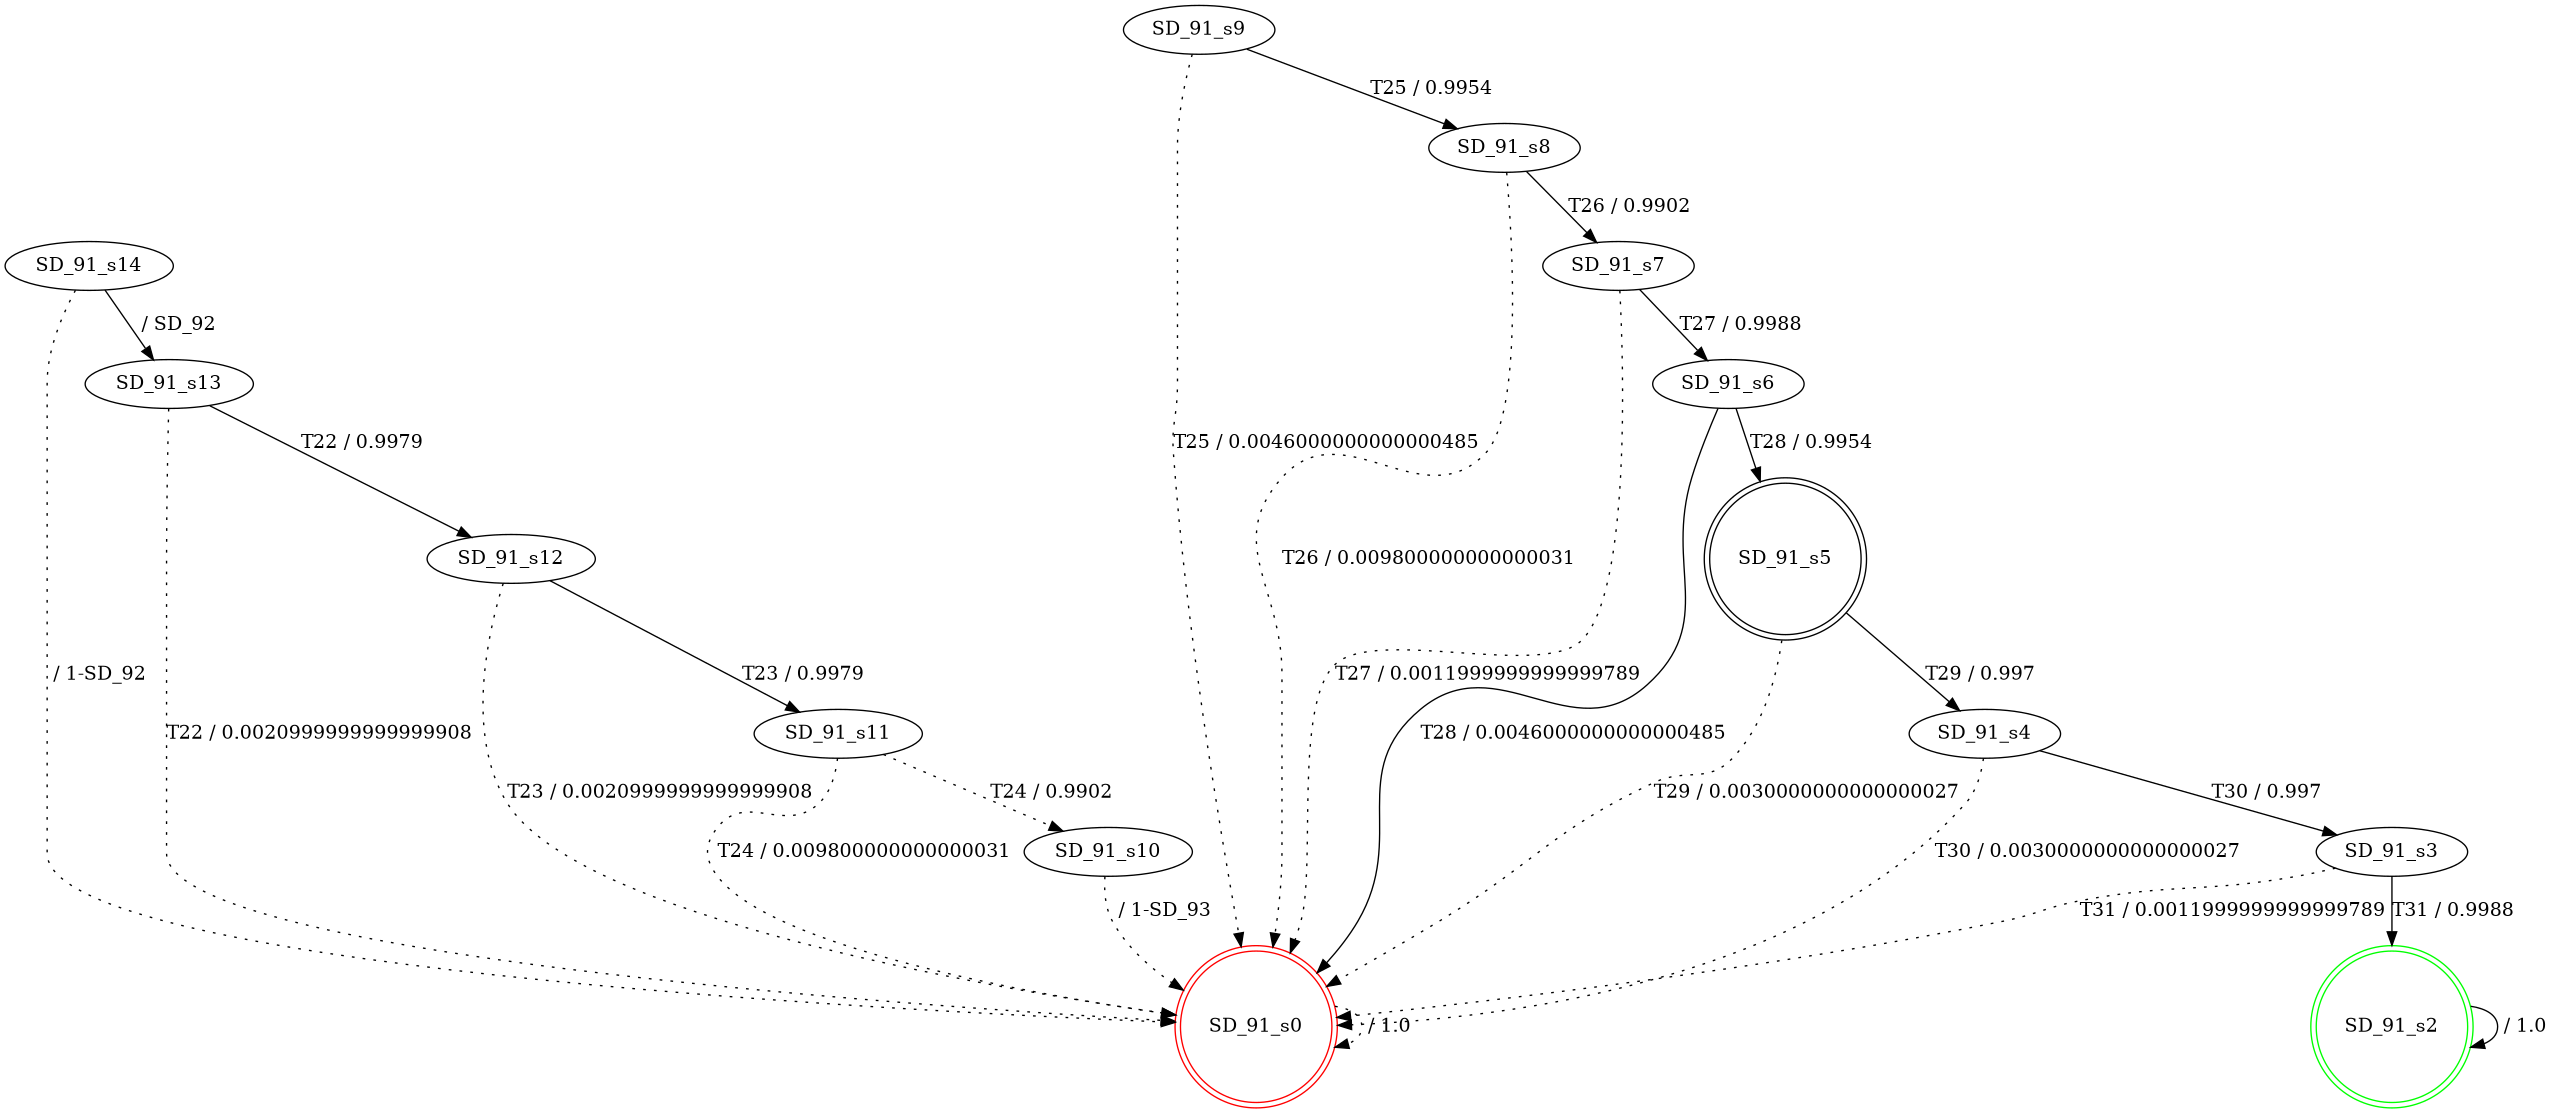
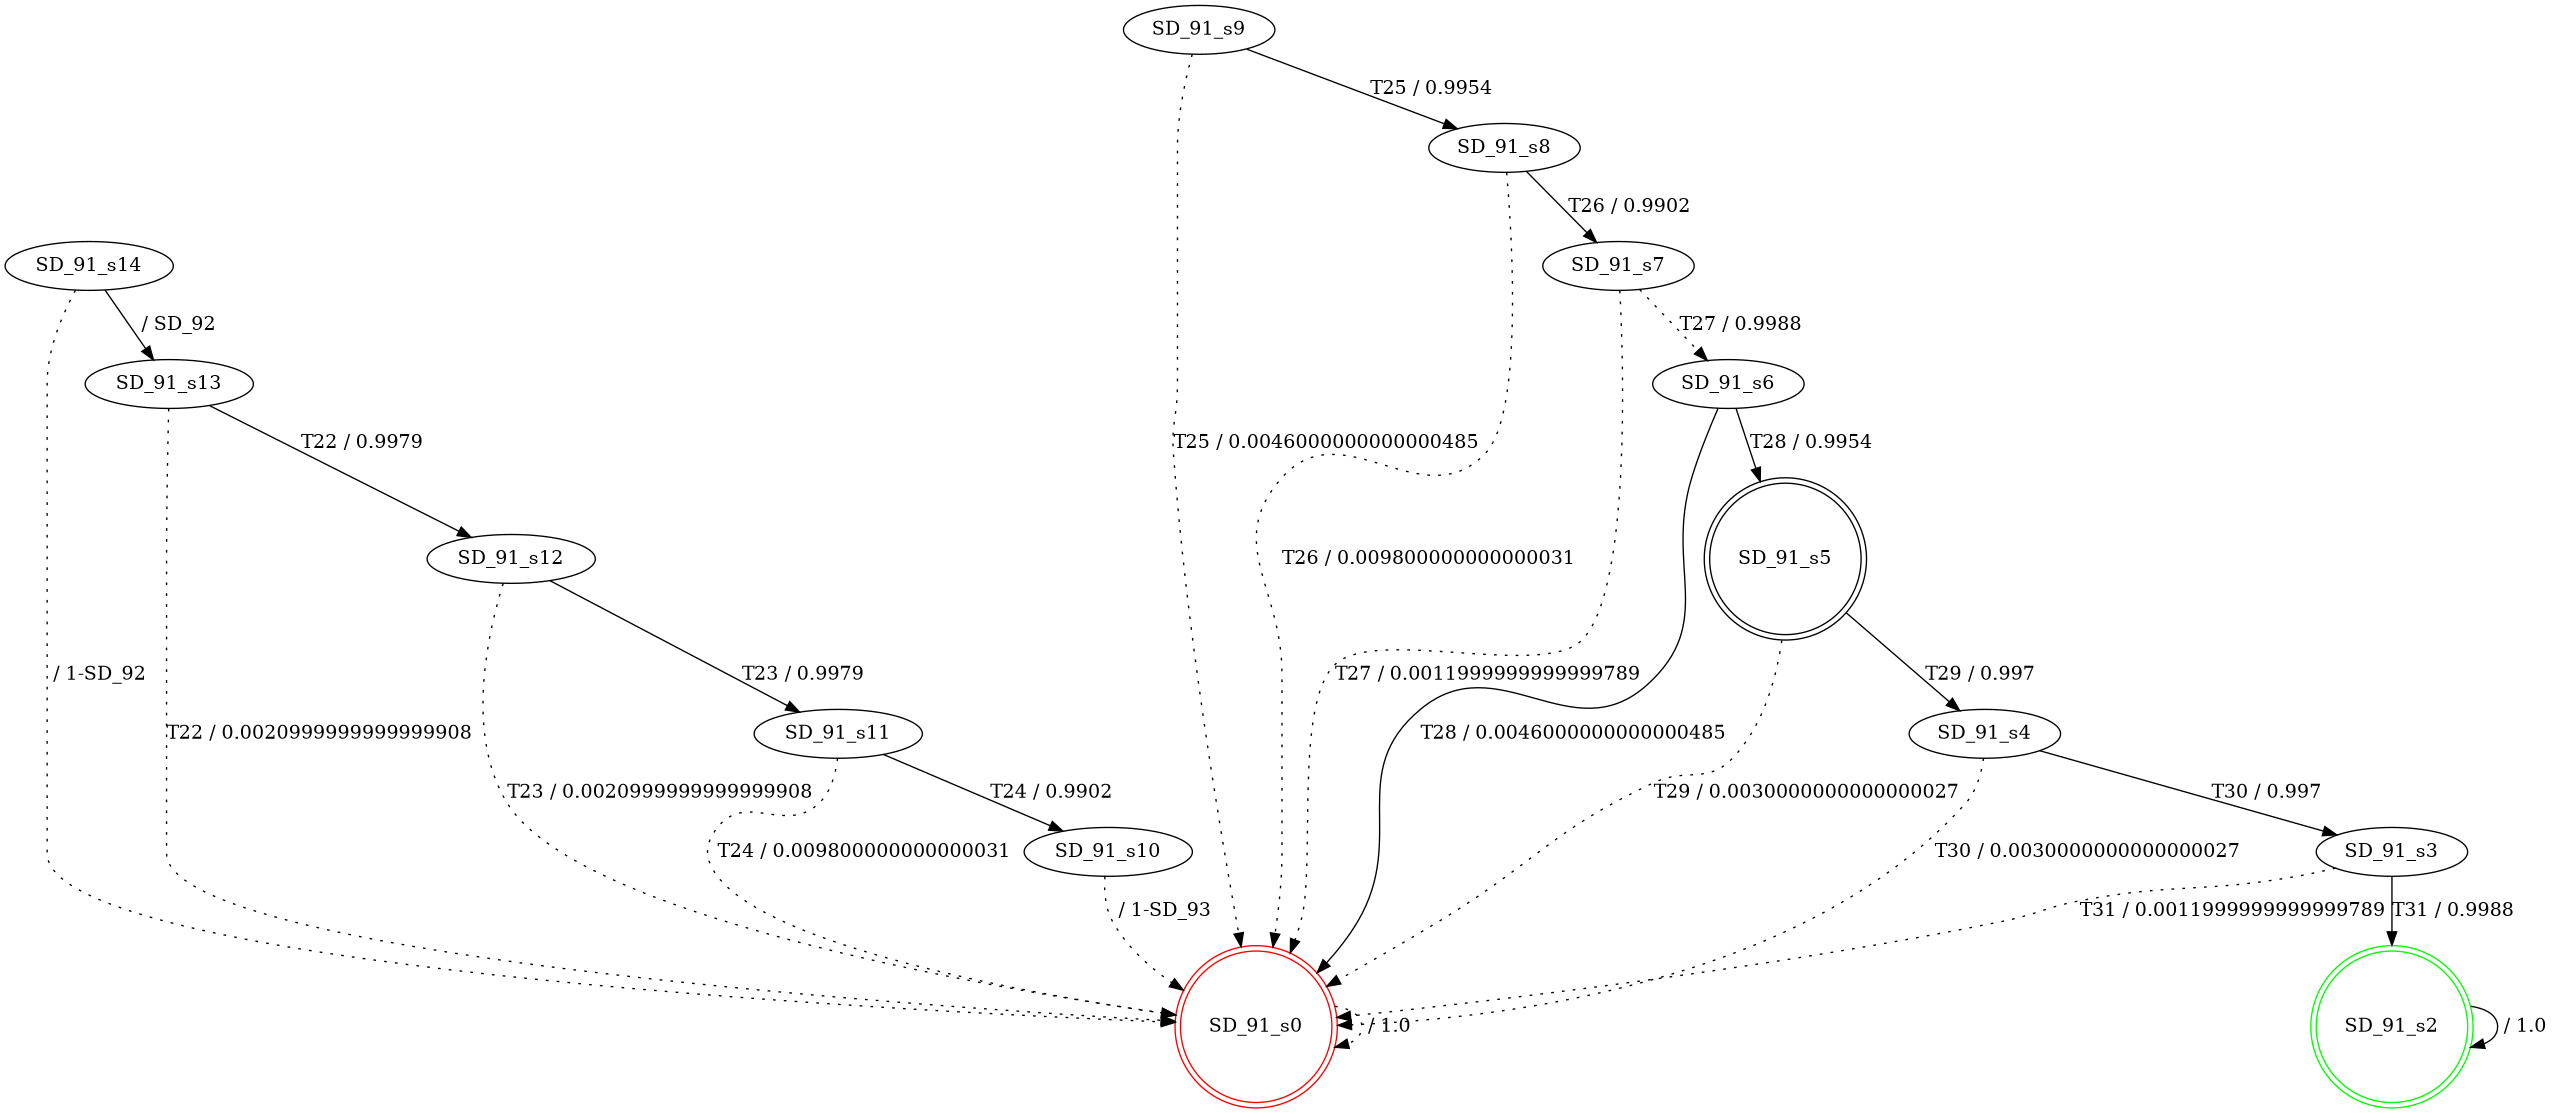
(1669, 320) -> (1669, 320)
(967, 790) -> (967, 790)
